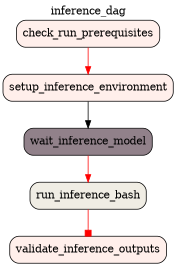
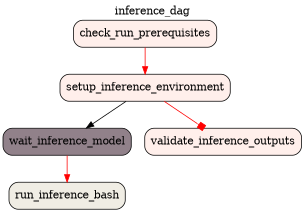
(88, 219) -> (181, 113)
